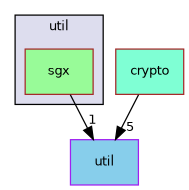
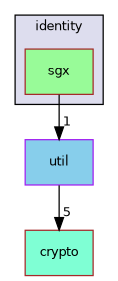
(59, 27) -> (59, 27)
(130, 111) -> (59, 201)
